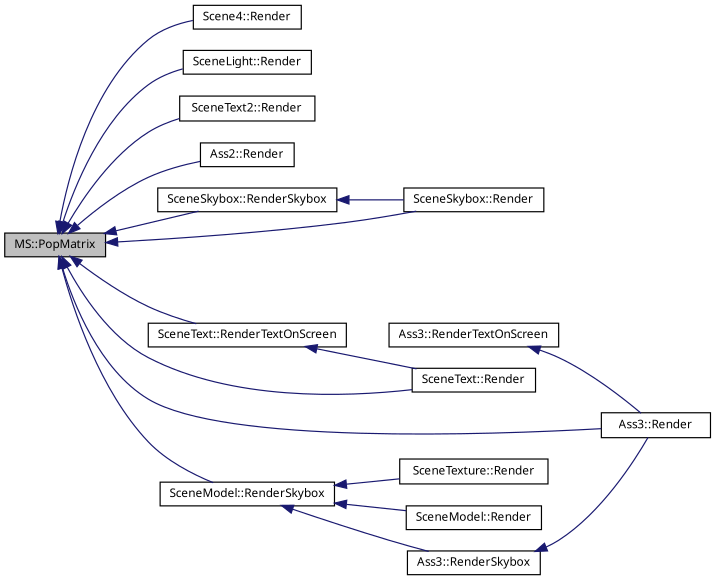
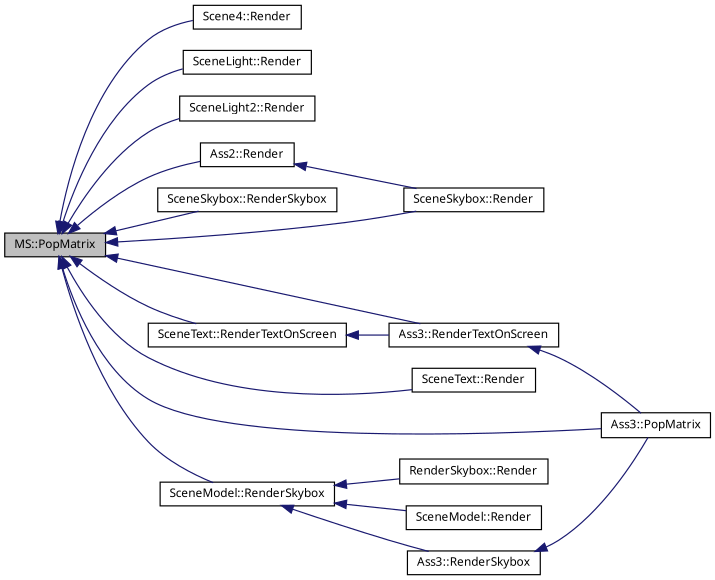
(247, 109) -> (247, 109)
(376, 200) -> (361, 178)
none -> (269, 291)
(367, 359) -> (374, 335)
(656, 425) -> (656, 425)
(474, 471) -> (474, 471)
